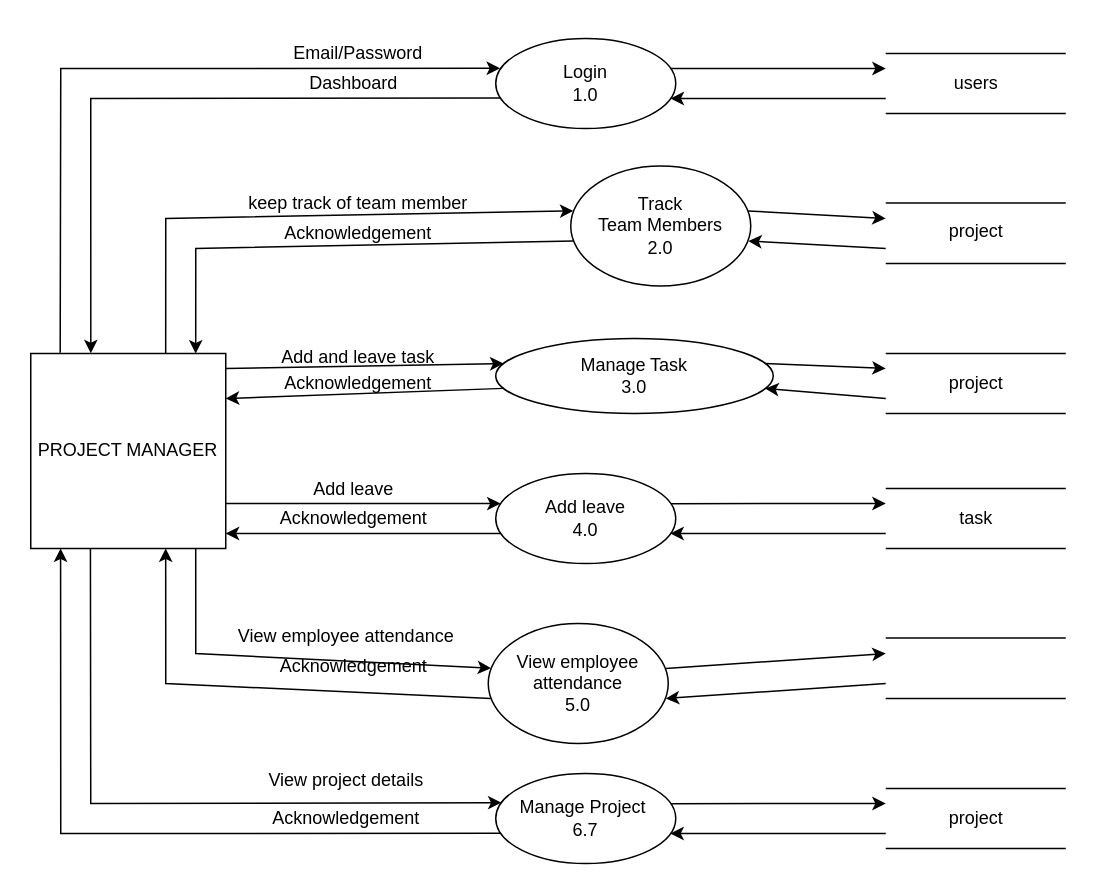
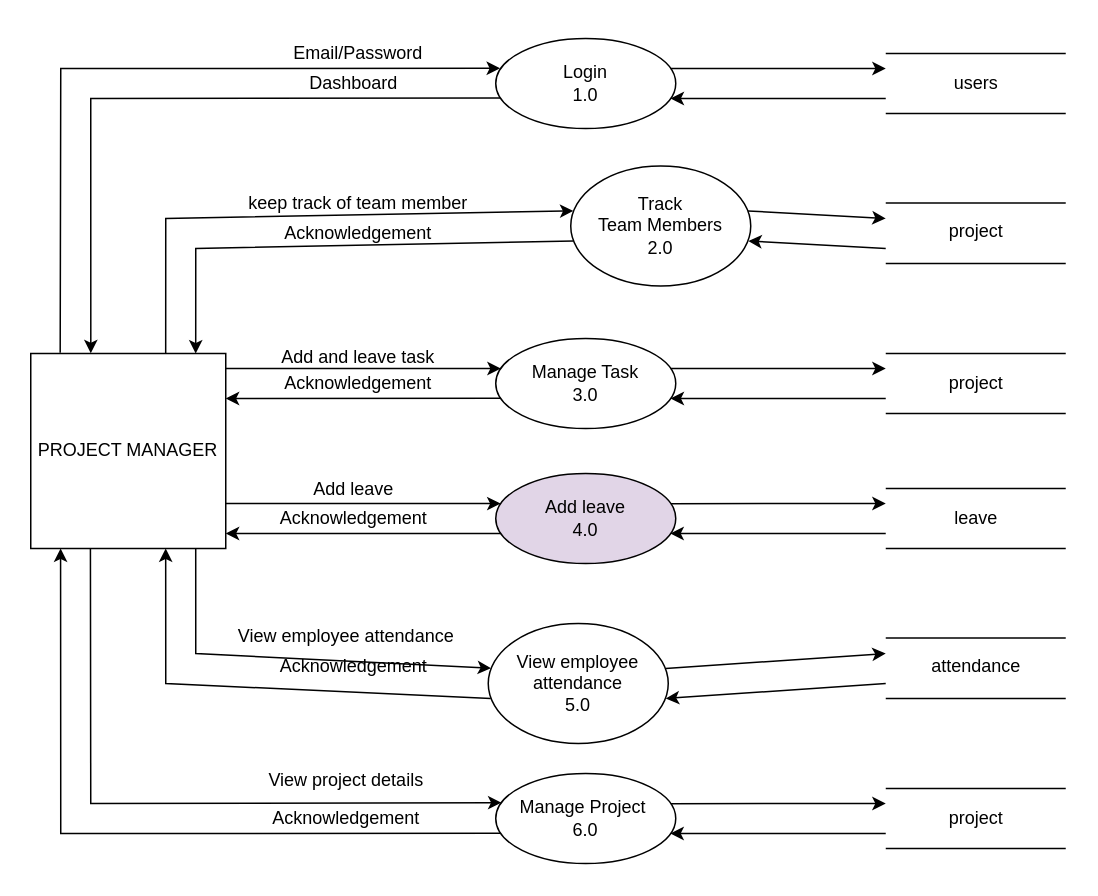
(635, 376) -> (586, 383)
(586, 518) -> (586, 518)
(977, 518) -> (977, 518)
none -> (976, 667)
(586, 818) -> (586, 818)
